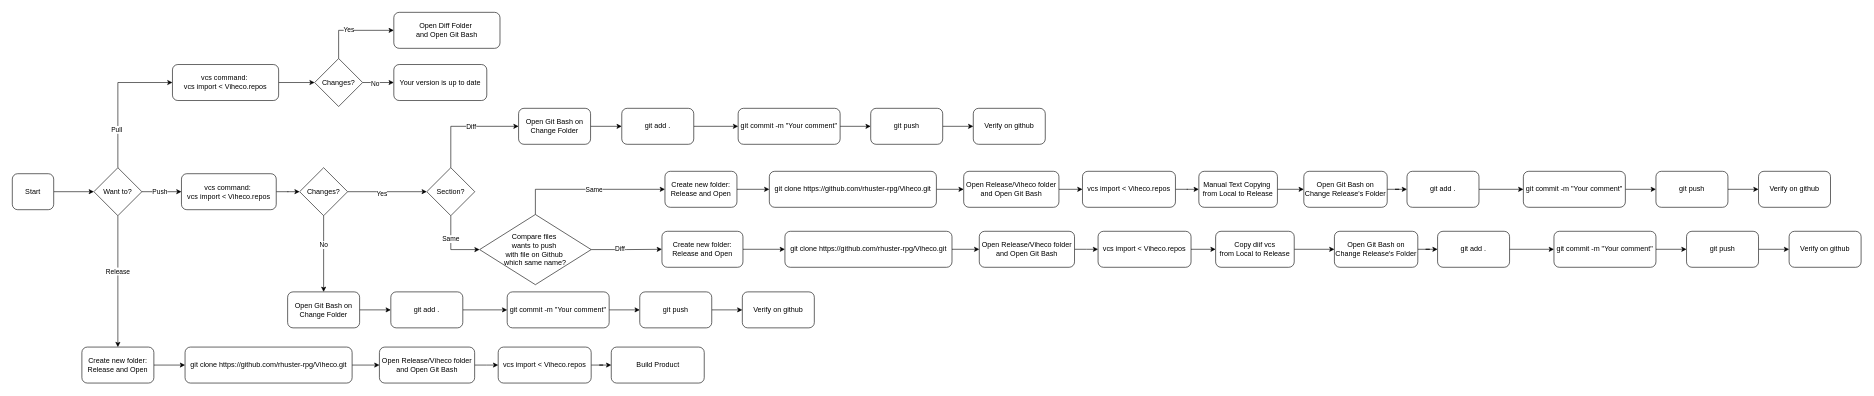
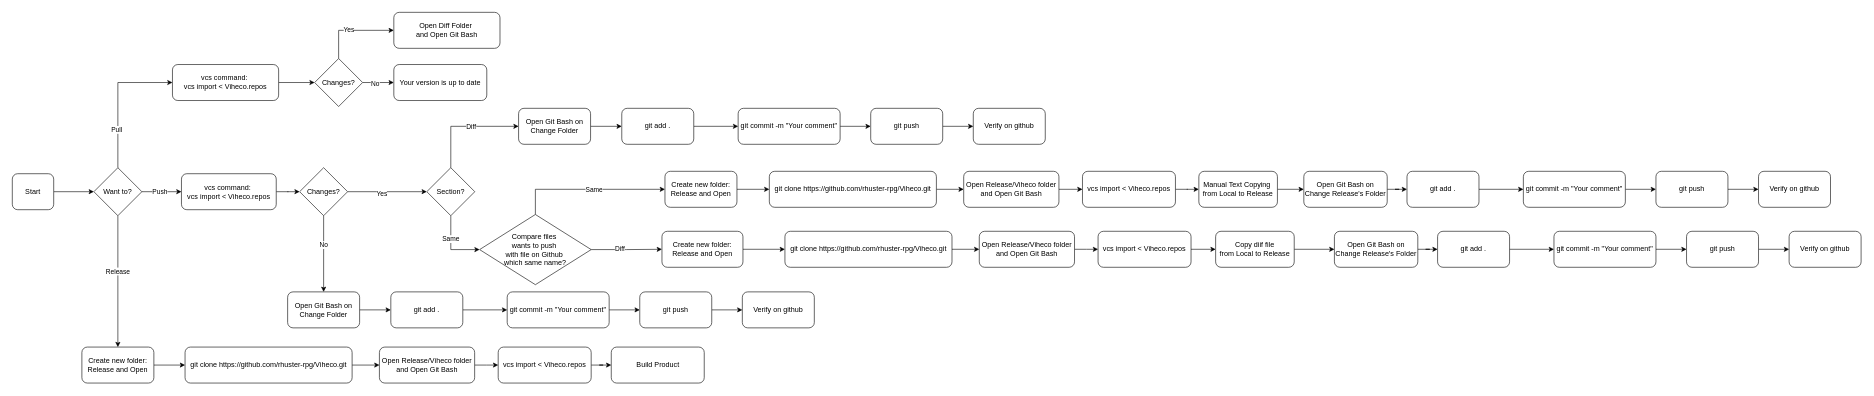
(1255, 249) -> (1255, 249)
